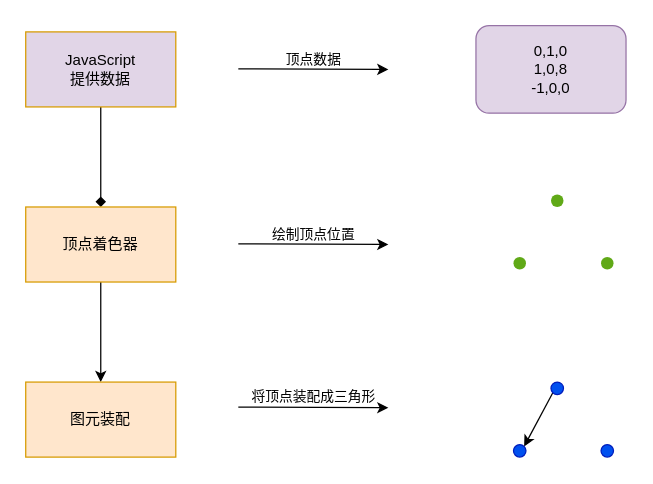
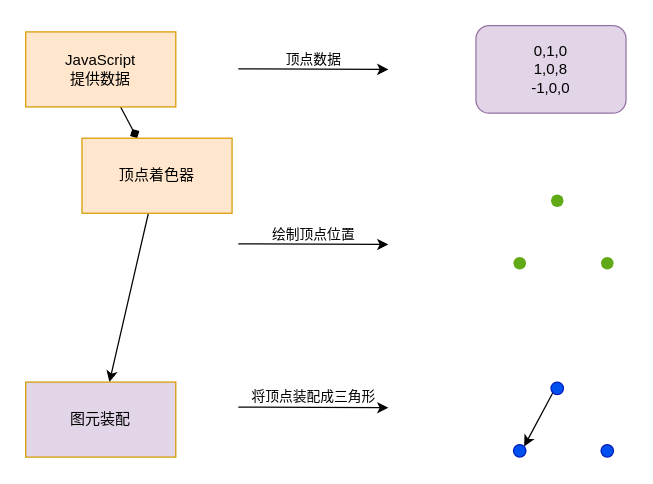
(101, 69) -> (101, 69)
(101, 244) -> (157, 176)
(101, 419) -> (101, 419)
